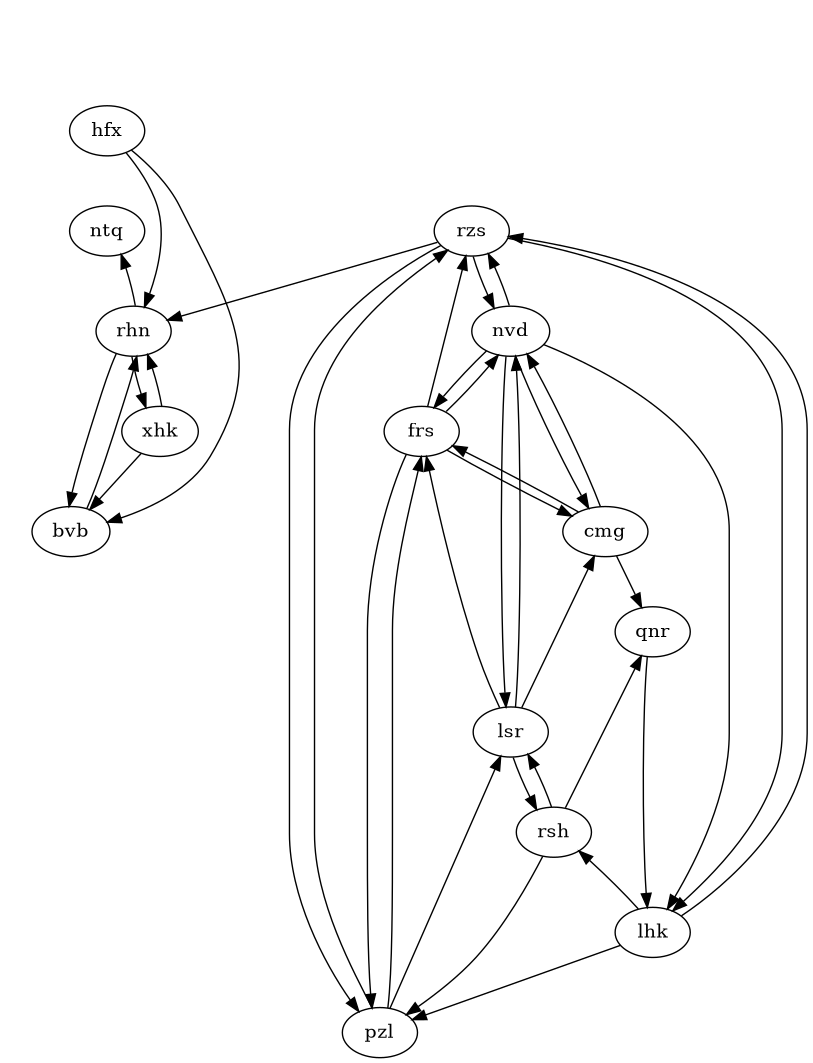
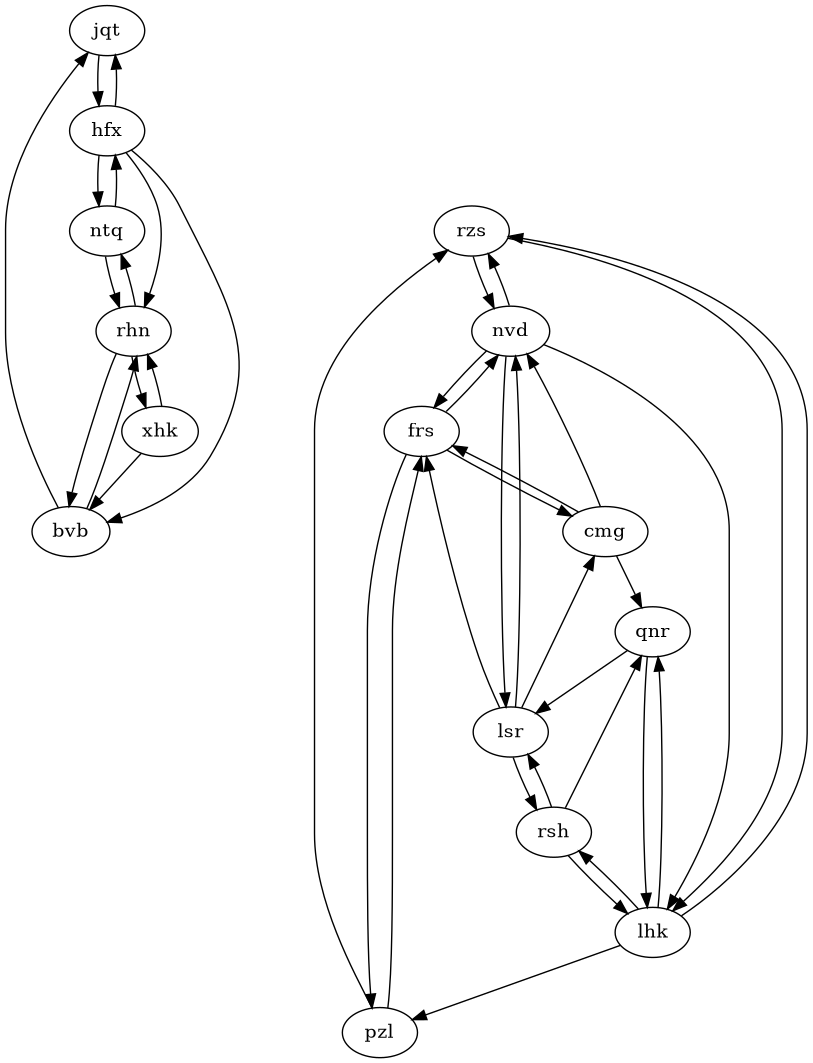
none -> (107, 31)
none -> (98, 174)
none -> (116, 188)
(309, 279) -> (109, 275)
(445, 338) -> none
(547, 427) -> none
(289, 597) -> none
none -> (662, 789)
(443, 889) -> (587, 678)
(491, 940) -> (592, 880)
